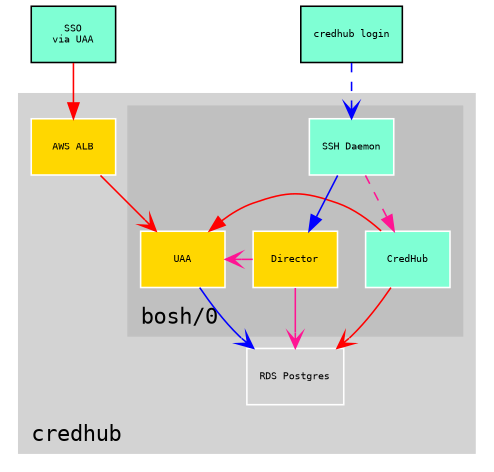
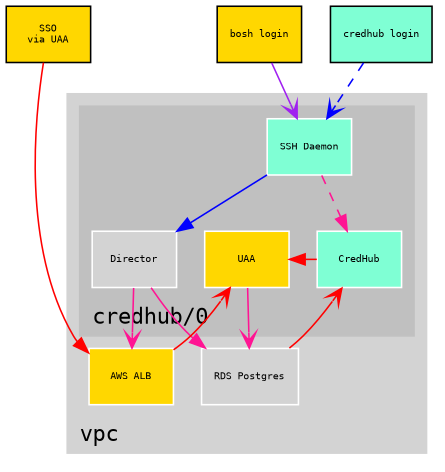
(73, 34) -> (48, 34)
none -> (259, 34)
(247, 259) -> (133, 310)
(295, 259) -> (134, 259)
(295, 310) -> (171, 314)
(219, 314) -> (248, 310)
(372, 314) -> (312, 326)
(180, 318) -> (151, 318)
(77, 435) -> (99, 435)
